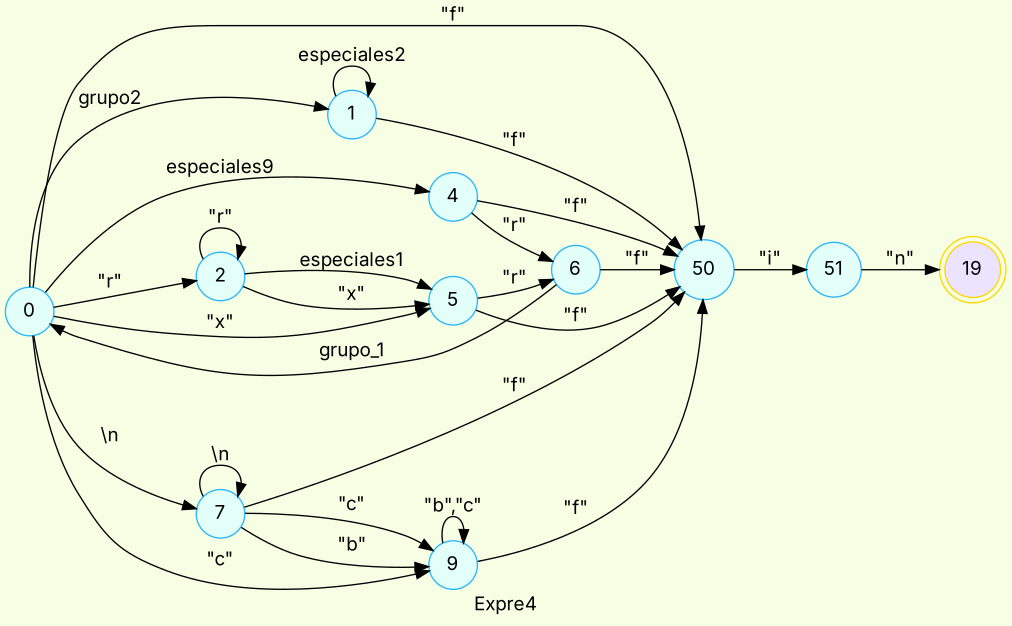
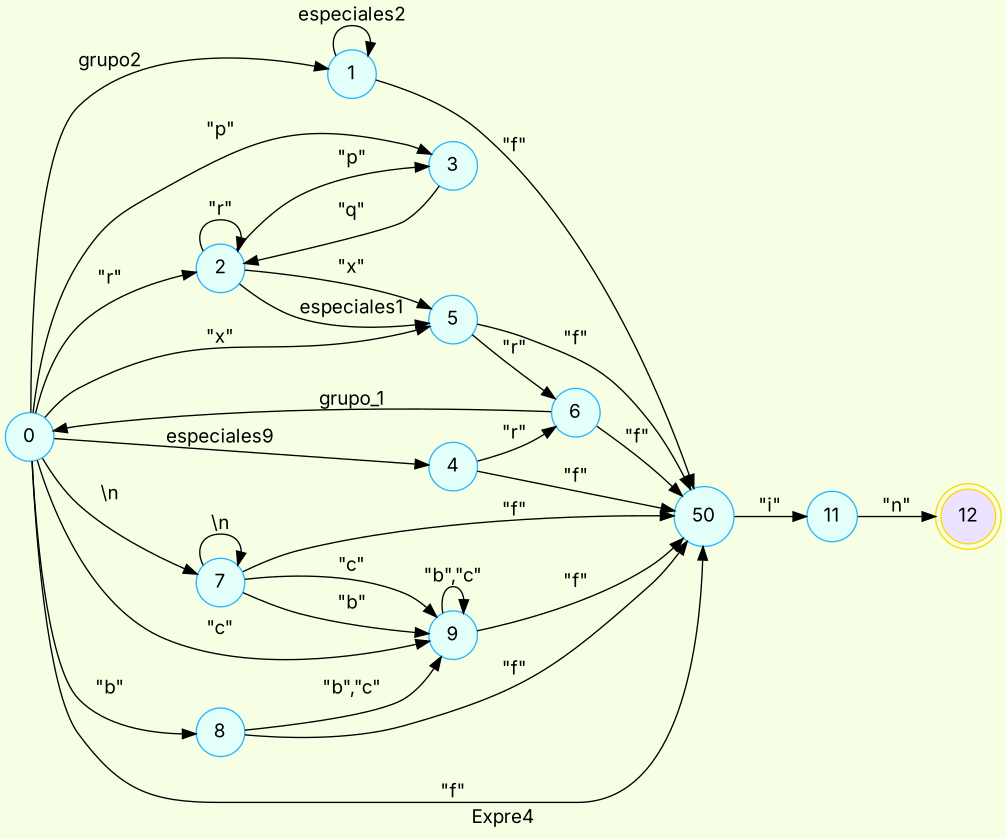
none -> (453, 166)
(834, 270) -> (832, 517)
(973, 270) -> (968, 517)
none -> (220, 732)
